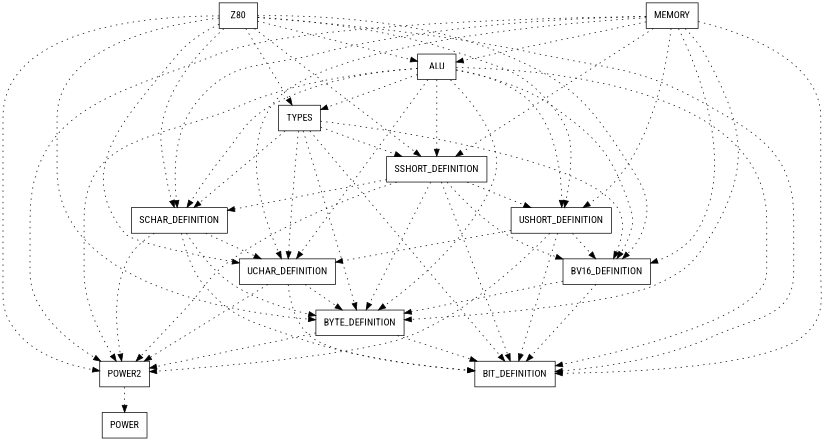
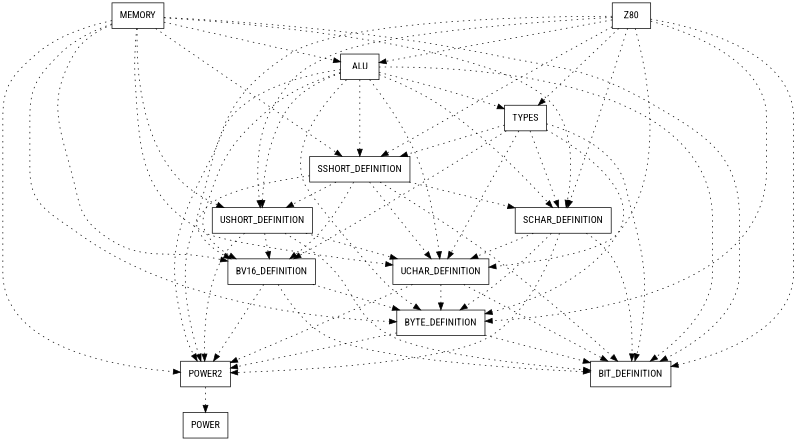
(3, 138) -> (241, 320)
(398, 246) -> (398, 218)
